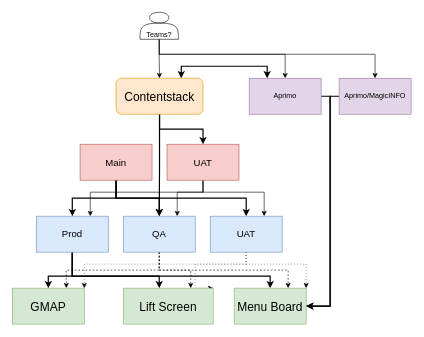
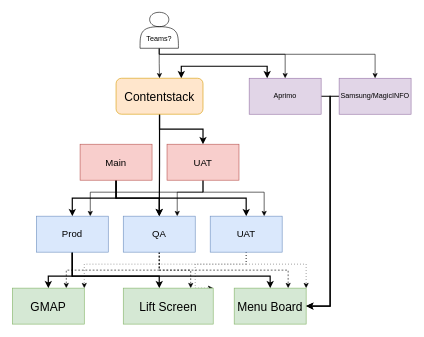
(159, 26) -> (159, 30)
(375, 96) -> (375, 96)
